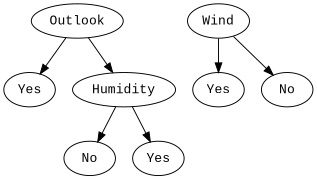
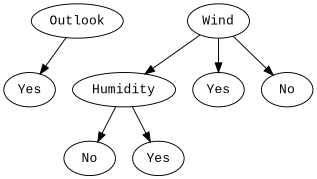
(98, 51) -> (176, 52)
